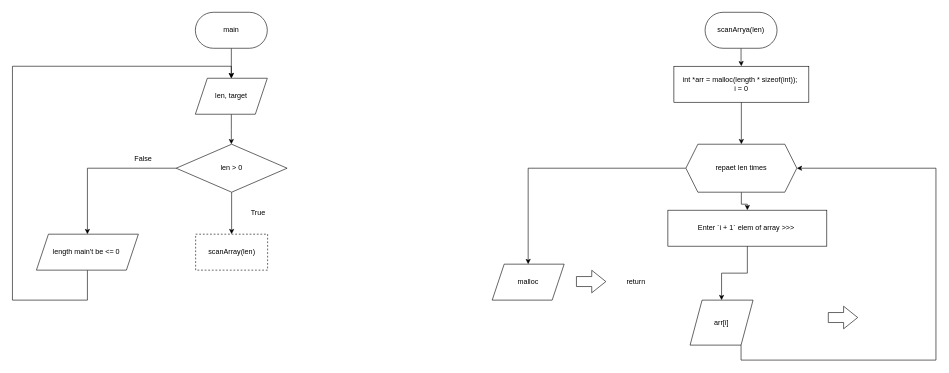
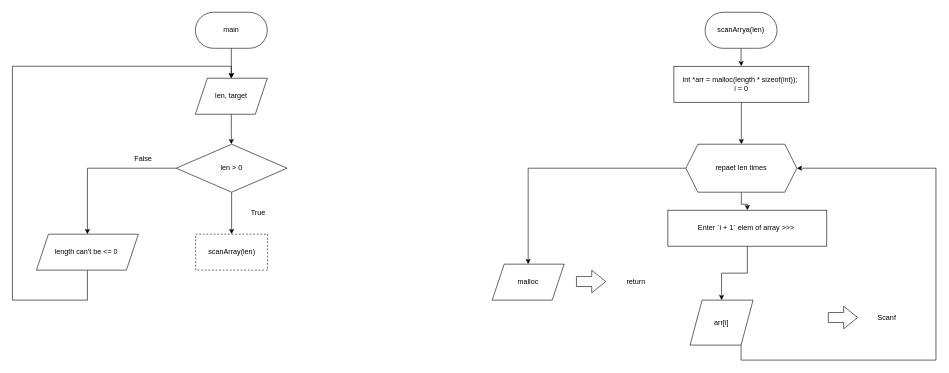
(87, 252) -> (87, 252)
none -> (888, 318)
